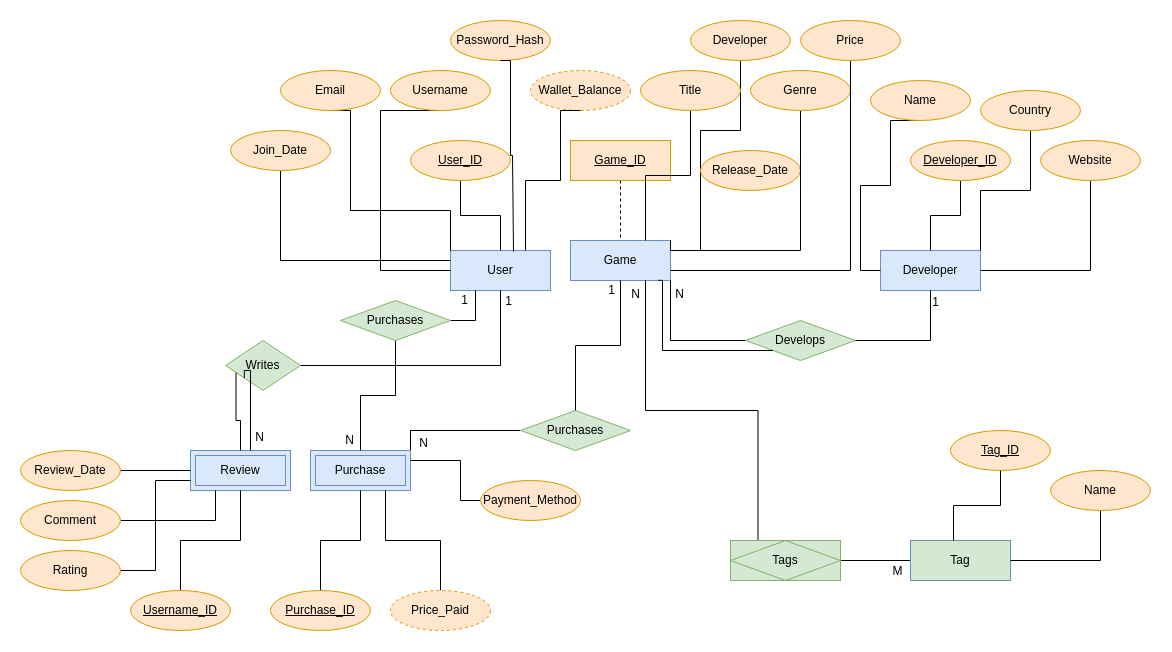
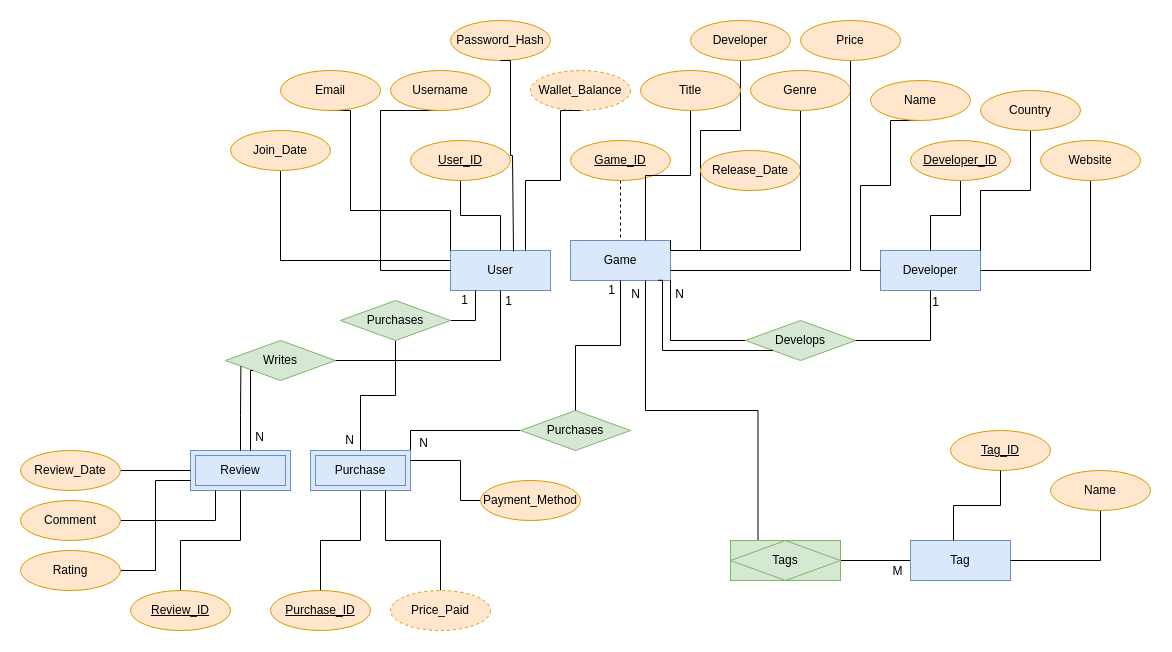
(621, 161) -> (621, 161)
(263, 366) -> (281, 361)
(961, 561) -> (961, 561)
(181, 611) -> (181, 611)
